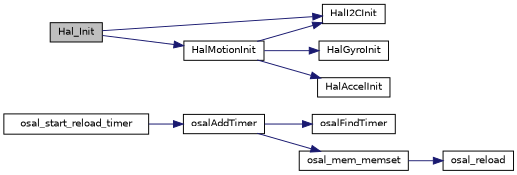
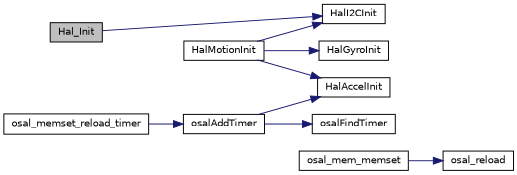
(138, 40) -> none
(76, 124) -> (76, 124)
(284, 141) -> (284, 107)
